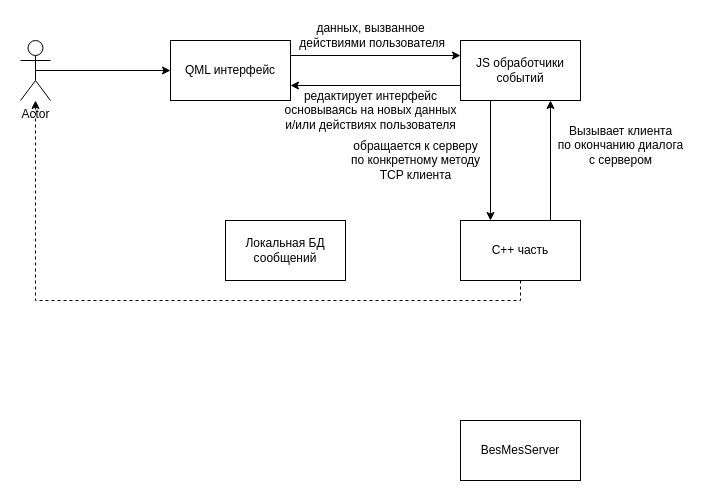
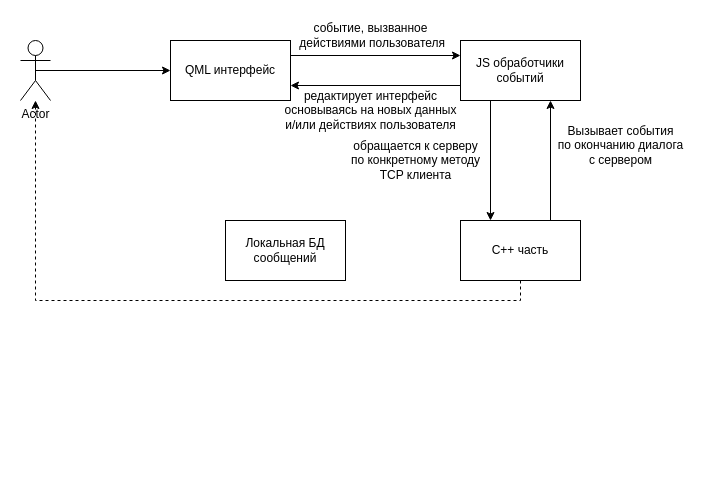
(371, 36) -> (371, 36)
(621, 146) -> (621, 146)
(521, 451) -> none
